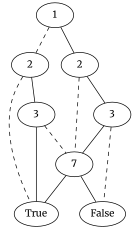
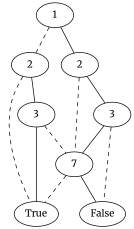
(55, 189) -> (55, 189)
